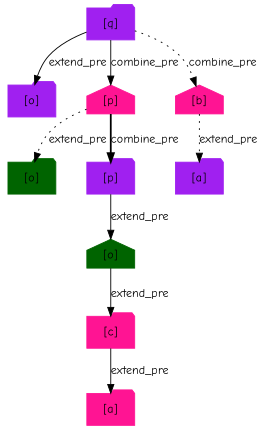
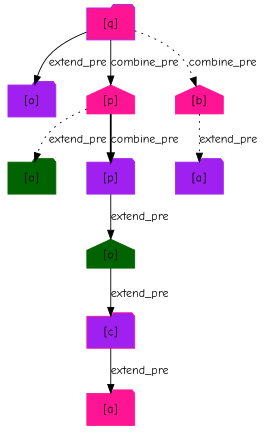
(111, 24) -> (111, 24)
(111, 332) -> (111, 332)
